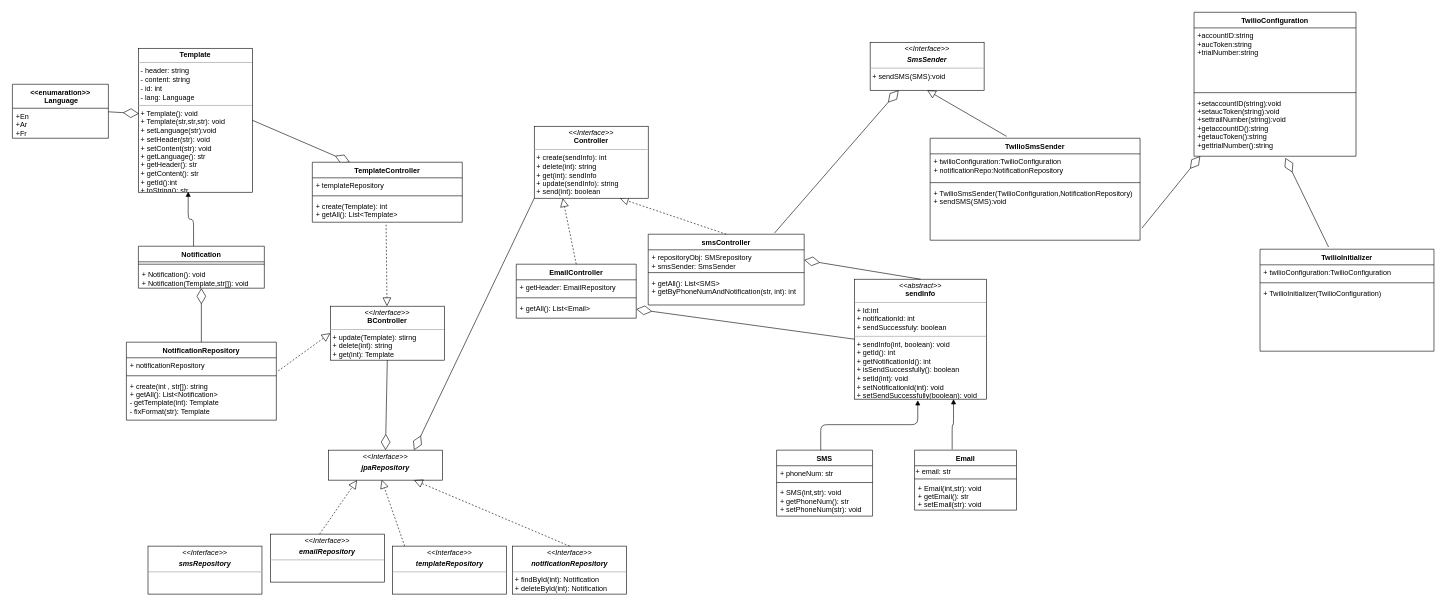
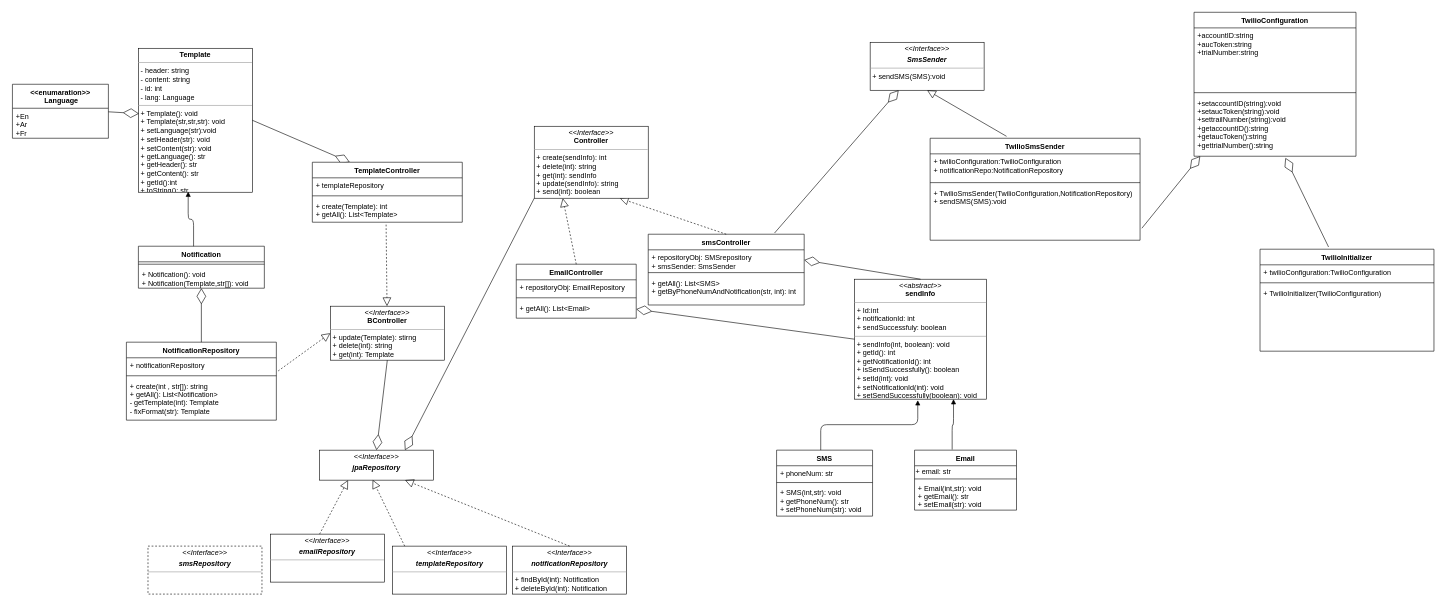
(570, 288) -> (578, 288)
(385, 465) -> (376, 465)
(205, 570) -> (205, 570)
